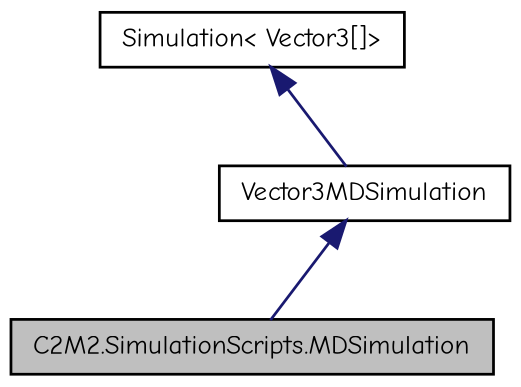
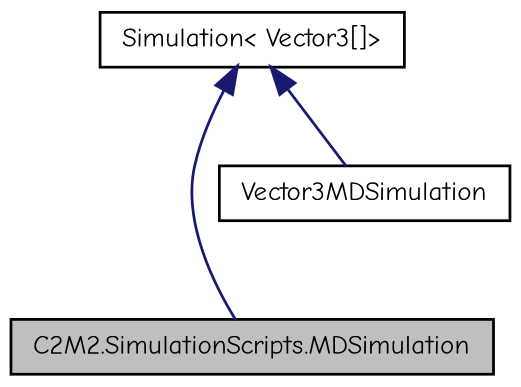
(300, 282) -> (193, 207)
